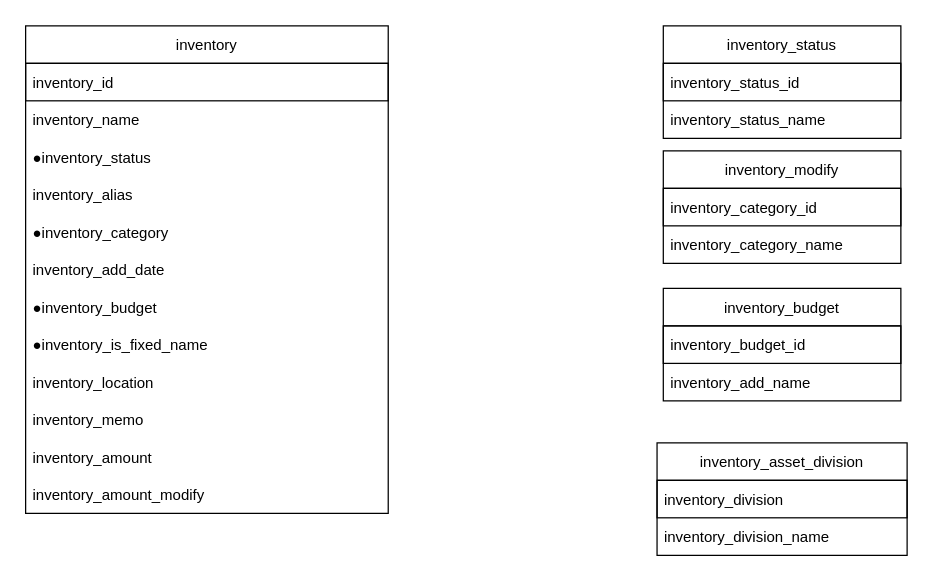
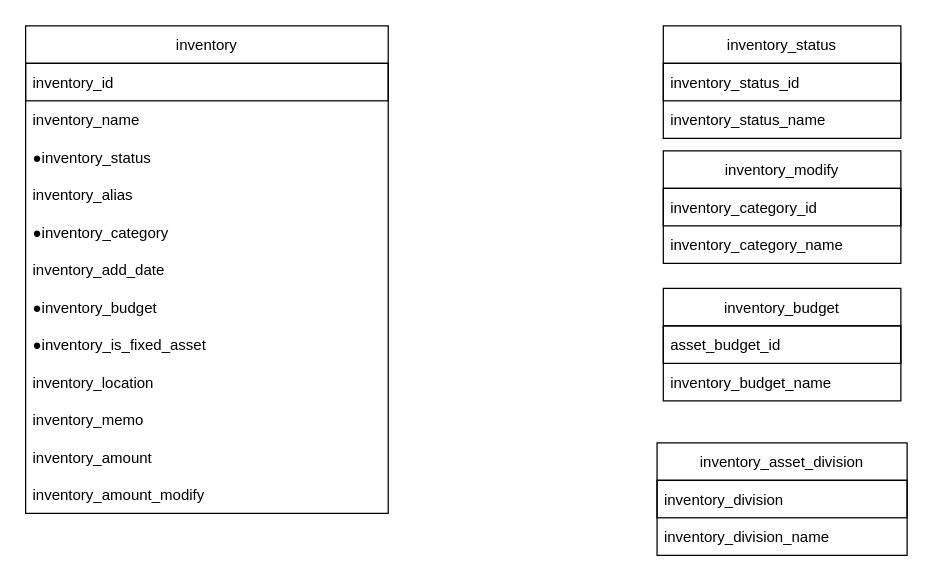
(127, 345) -> (132, 345)
(746, 345) -> (731, 345)
(744, 383) -> (756, 383)
